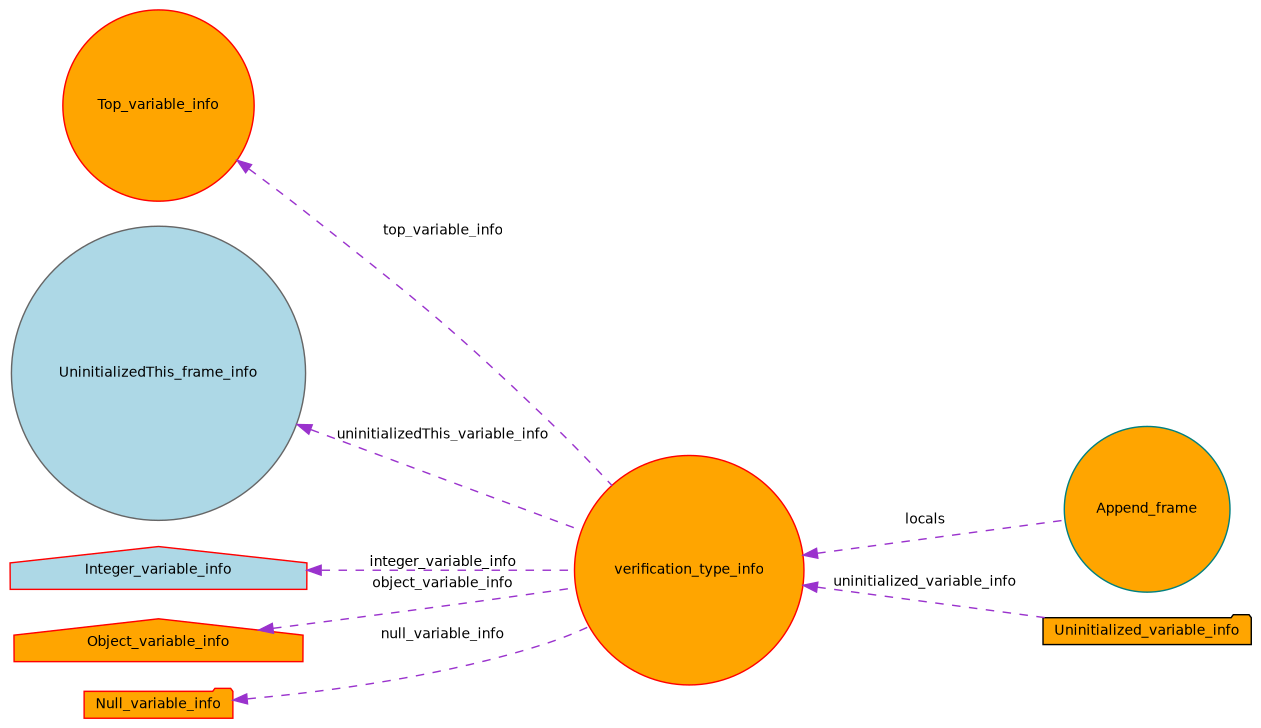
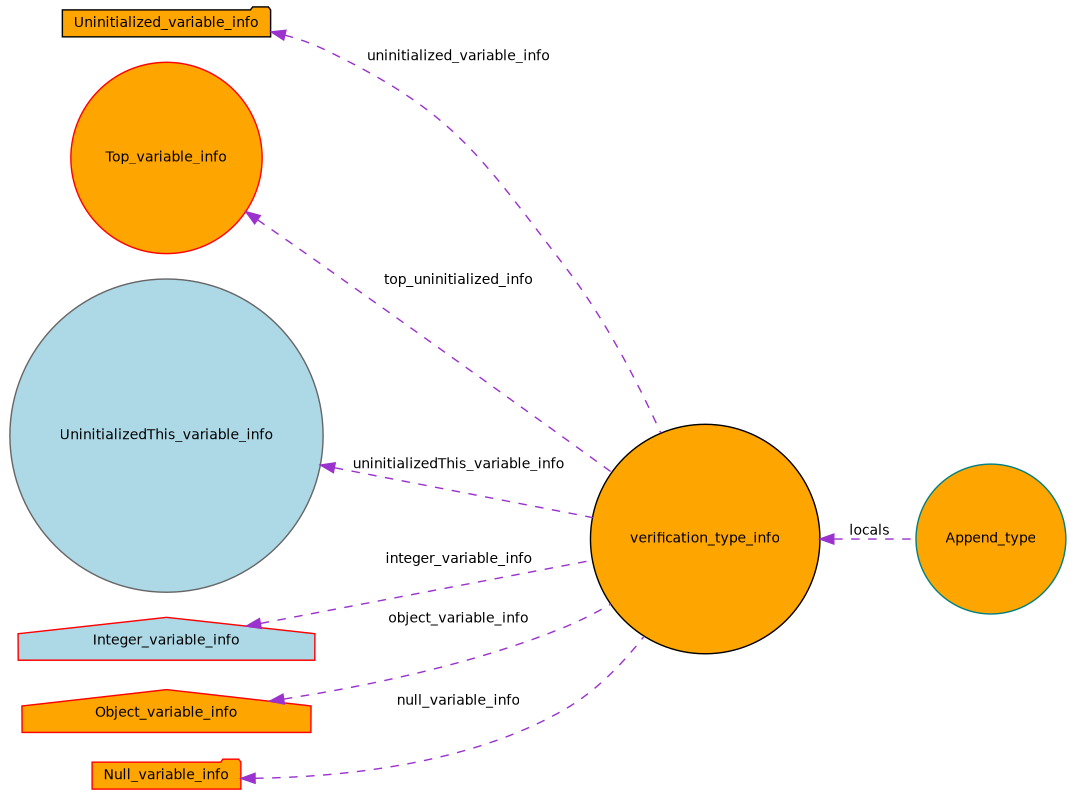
(441, 231) -> (457, 280)
(158, 373) -> (167, 436)
(1147, 509) -> (991, 539)
(689, 570) -> (705, 539)
(931, 602) -> (511, 196)
